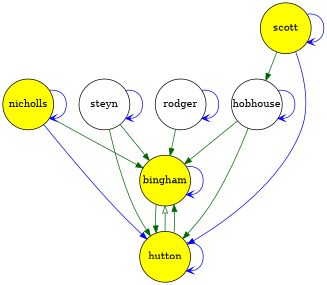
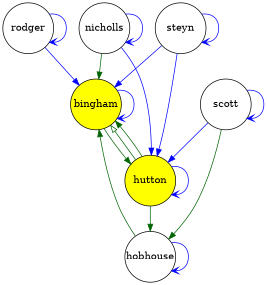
(286, 28) -> (226, 104)
(28, 104) -> (104, 28)
(174, 139) -> (60, 64)
(133, 140) -> (141, 64)
(124, 181) -> (169, 102)
(223, 184) -> (150, 215)
